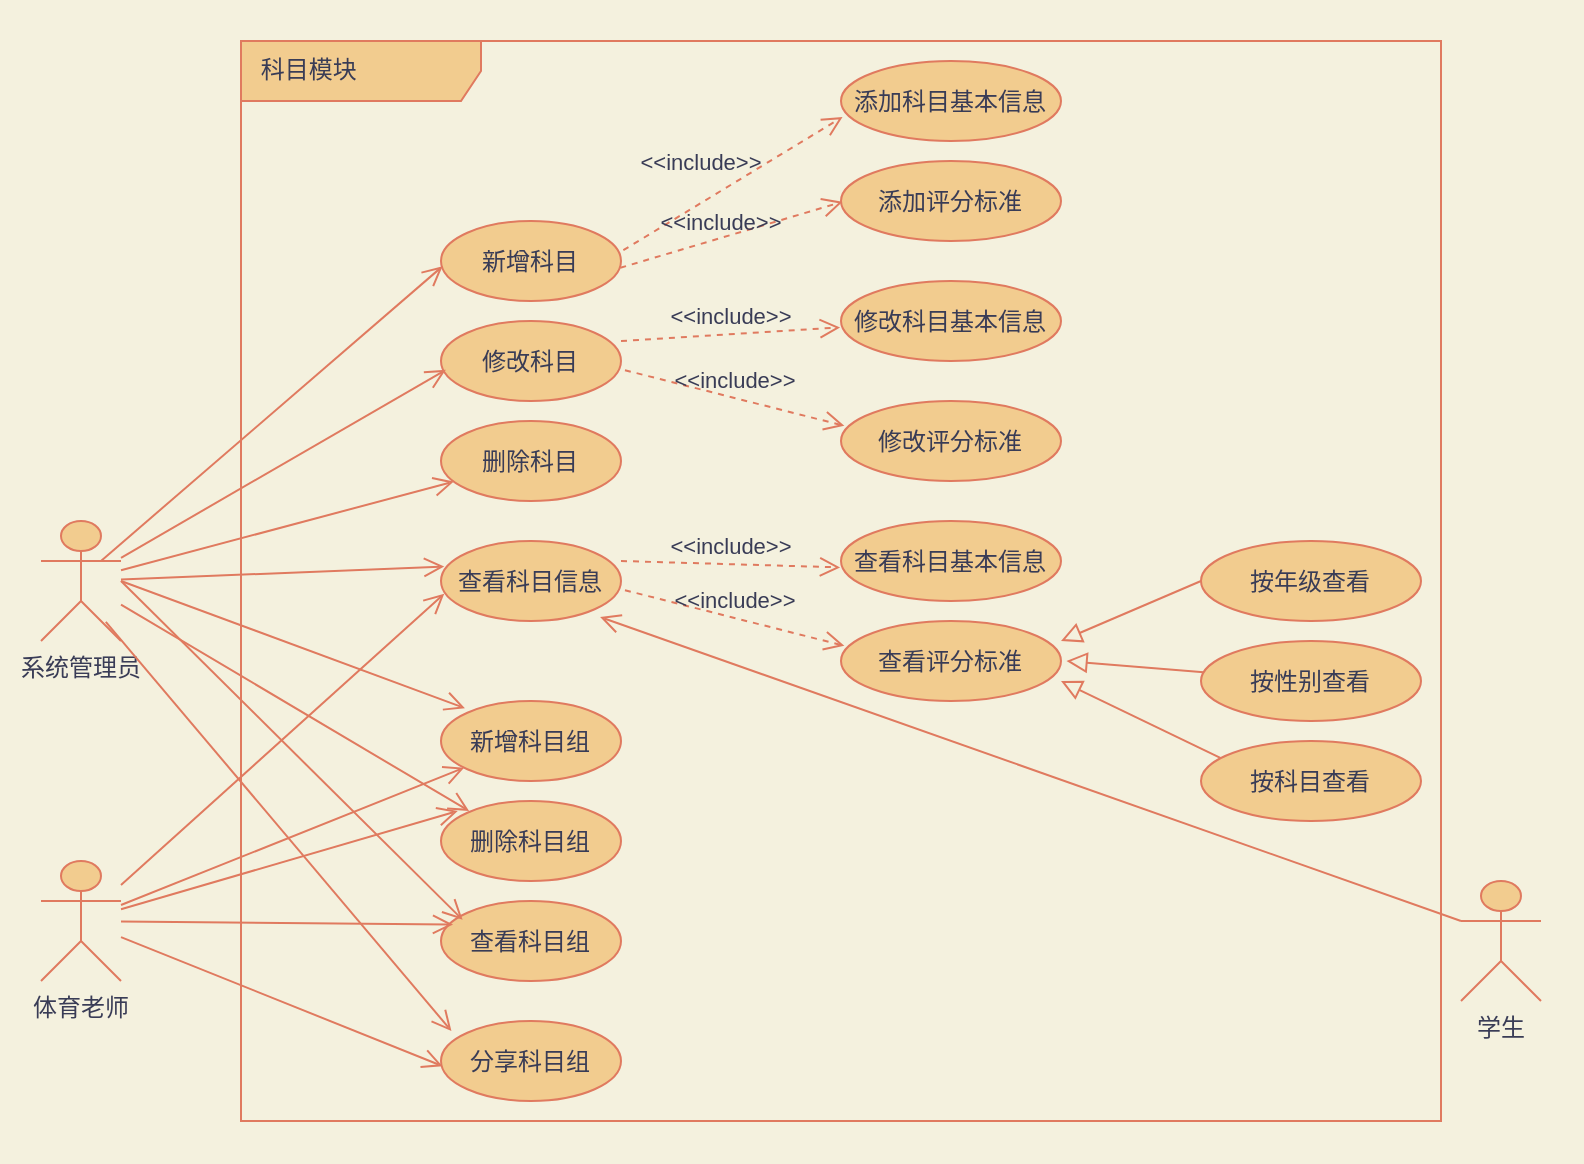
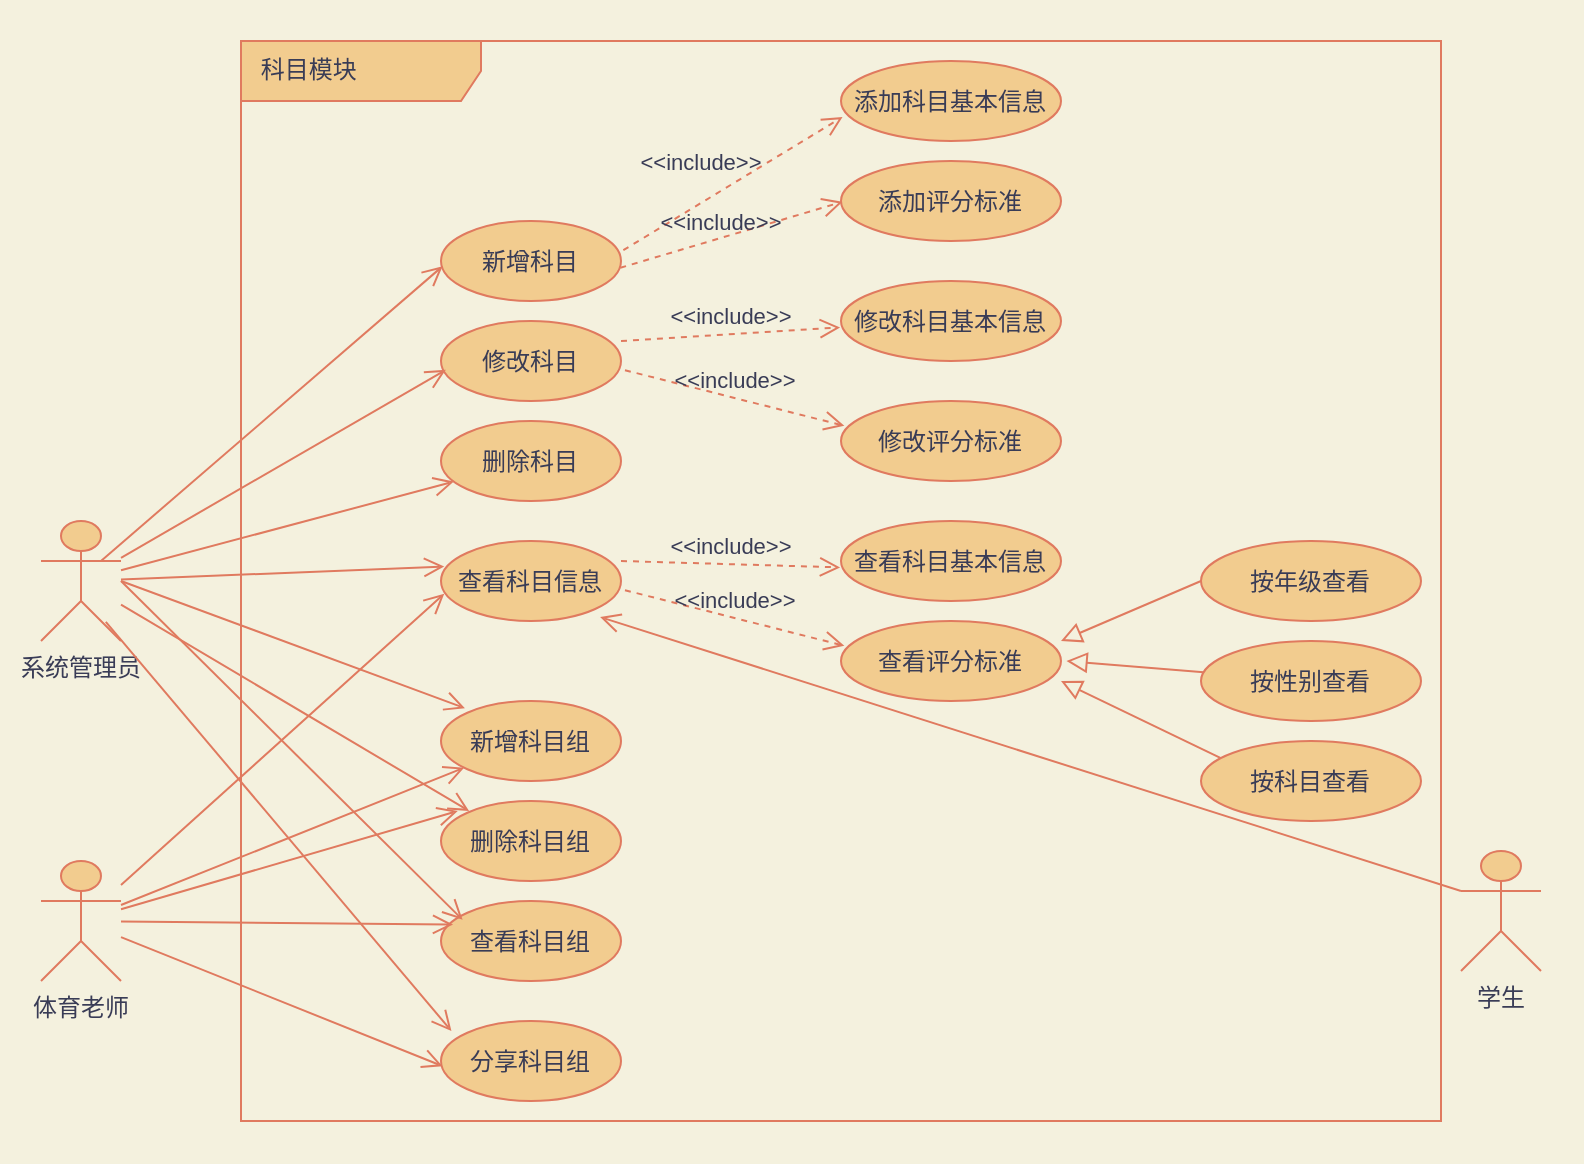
(1501, 941) -> (1501, 911)
